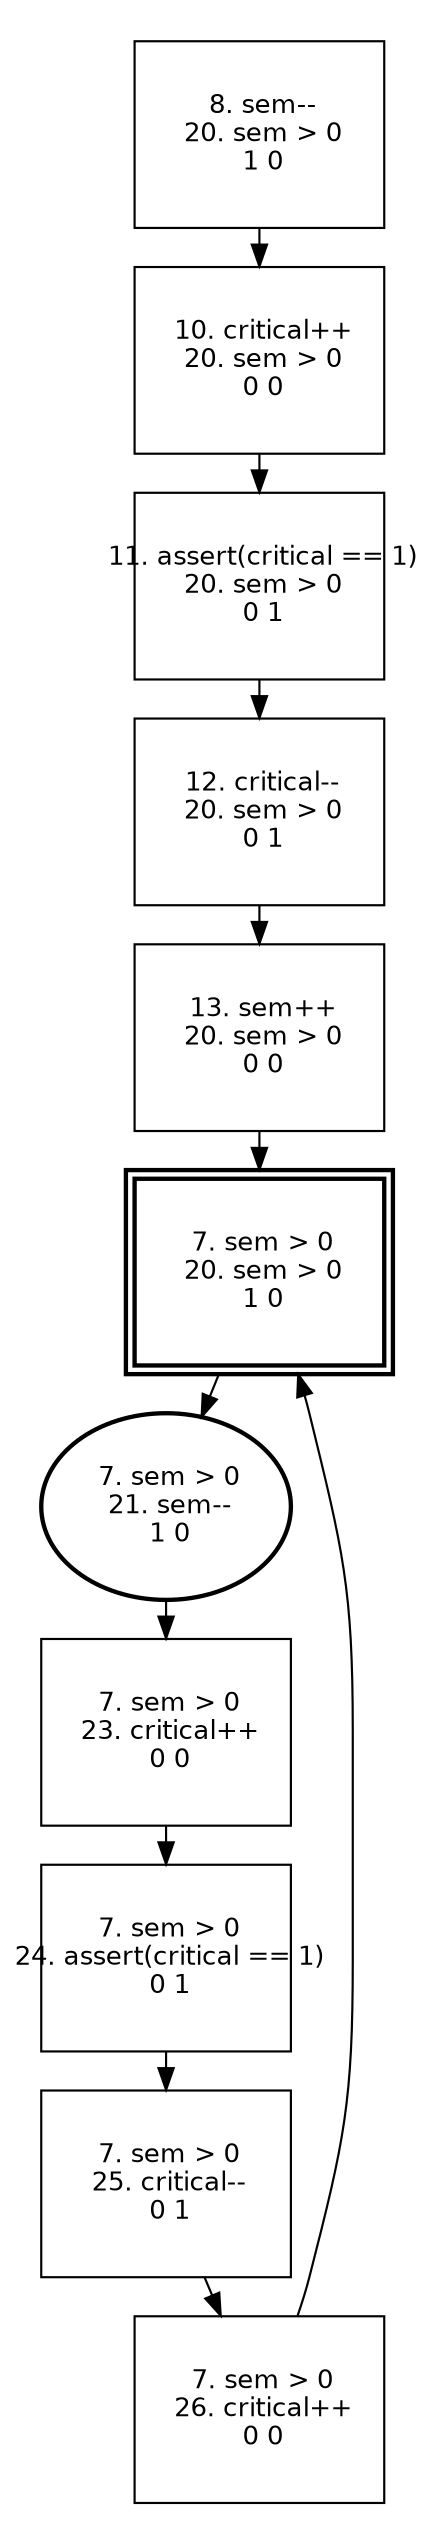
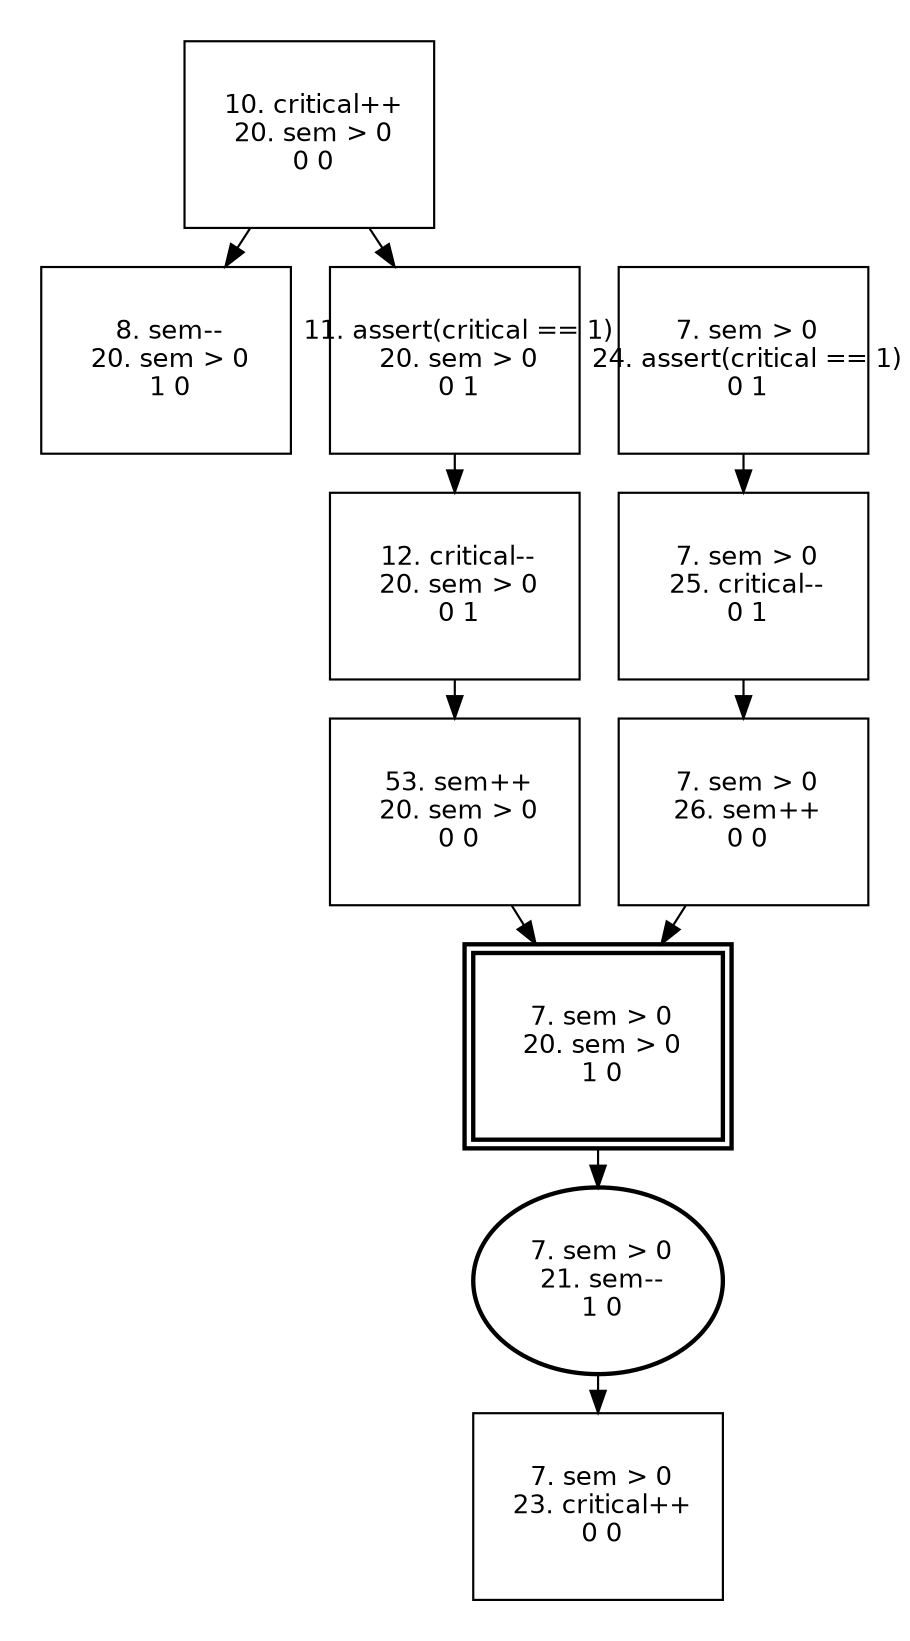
(259, 236) -> (244, 238)
(259, 1038) -> (455, 812)
(166, 1834) -> none
(259, 2410) -> (744, 812)
